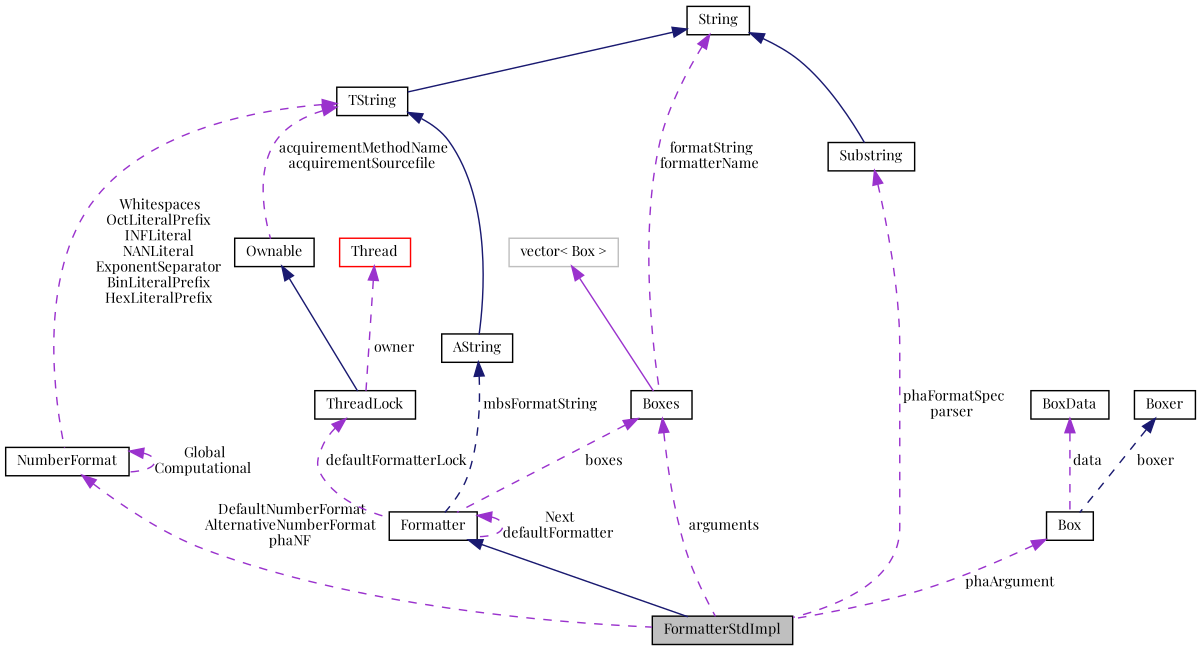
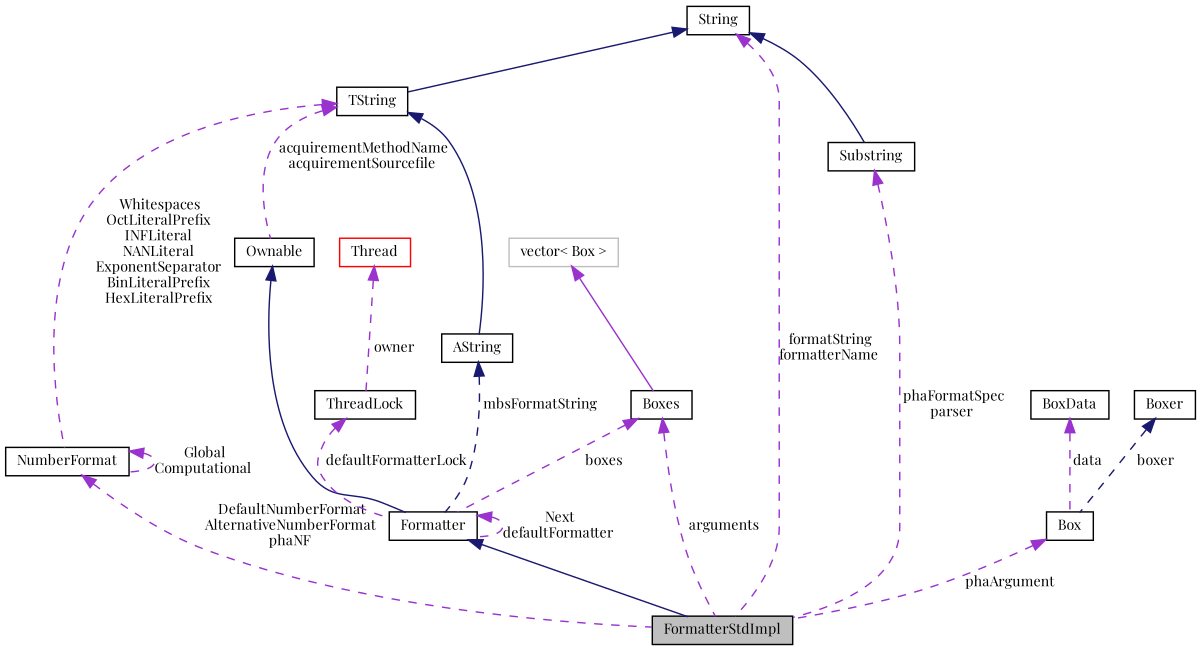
(650, 214) -> (779, 331)
(323, 335) -> (287, 432)
